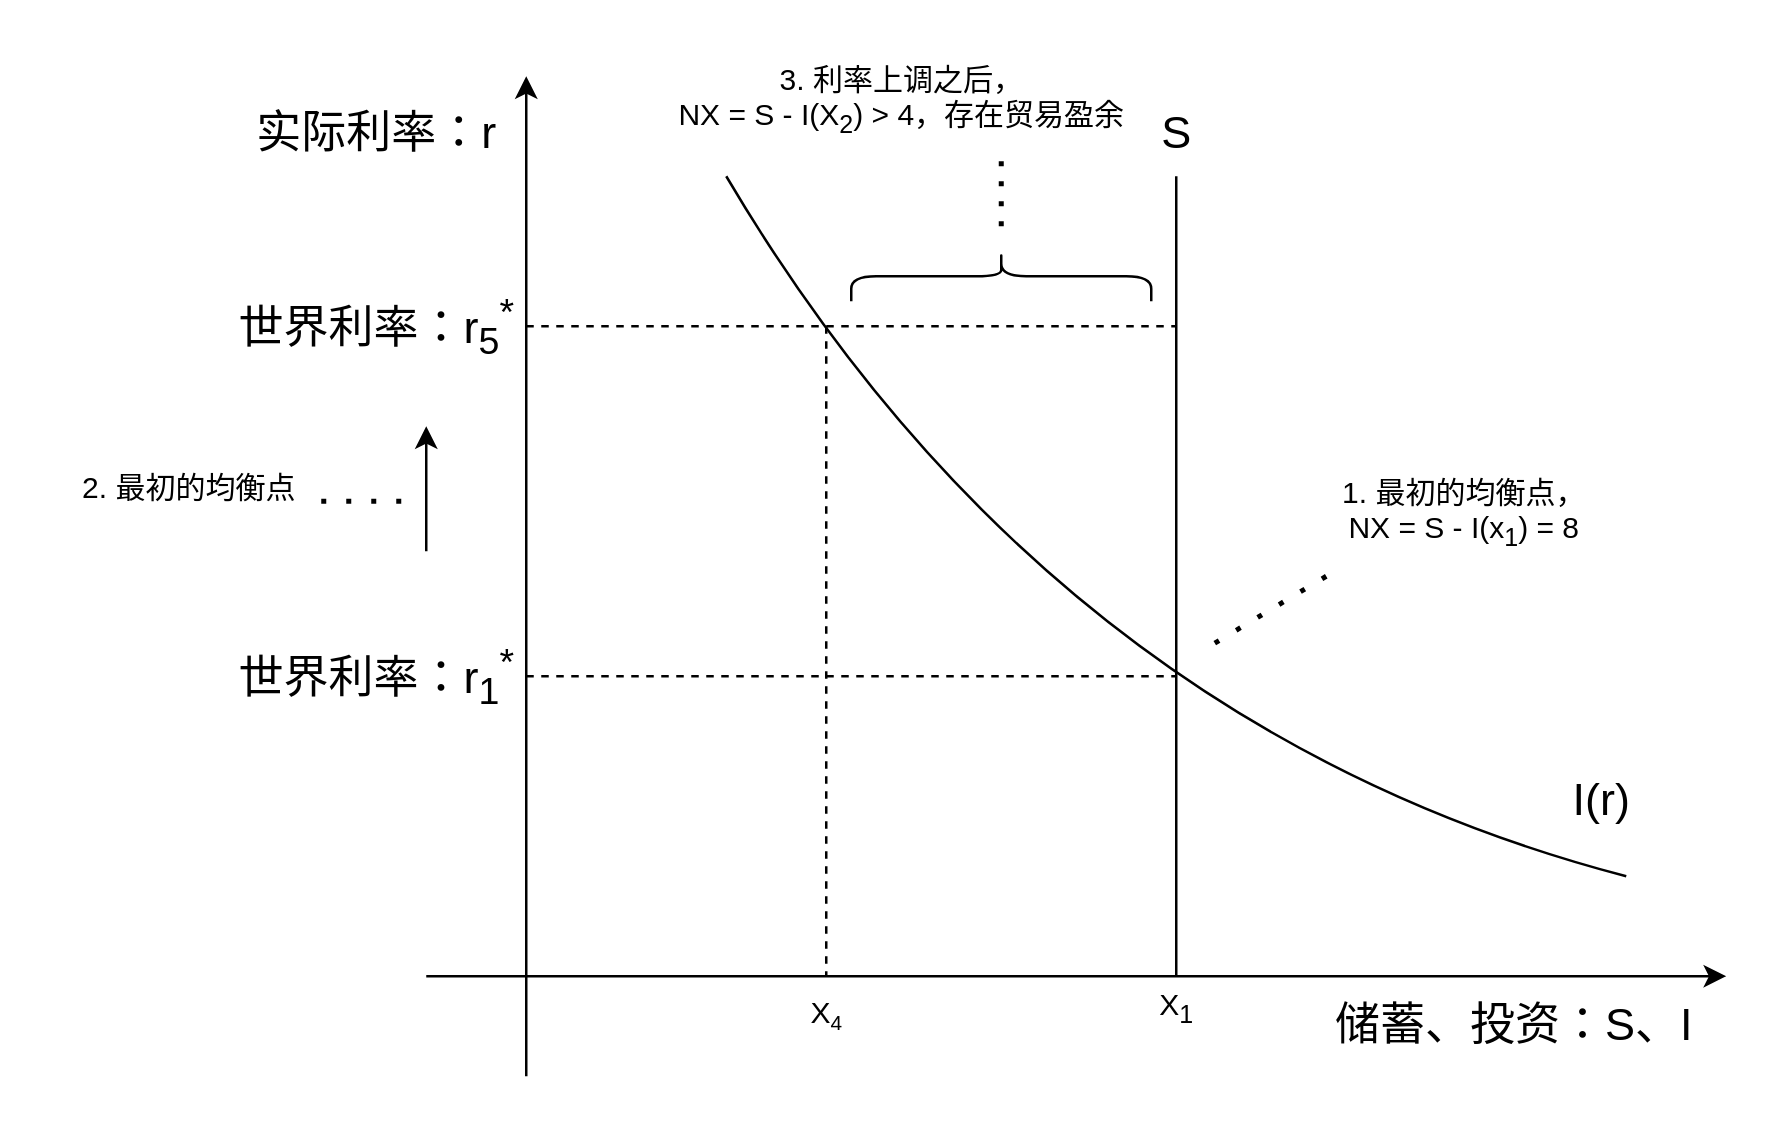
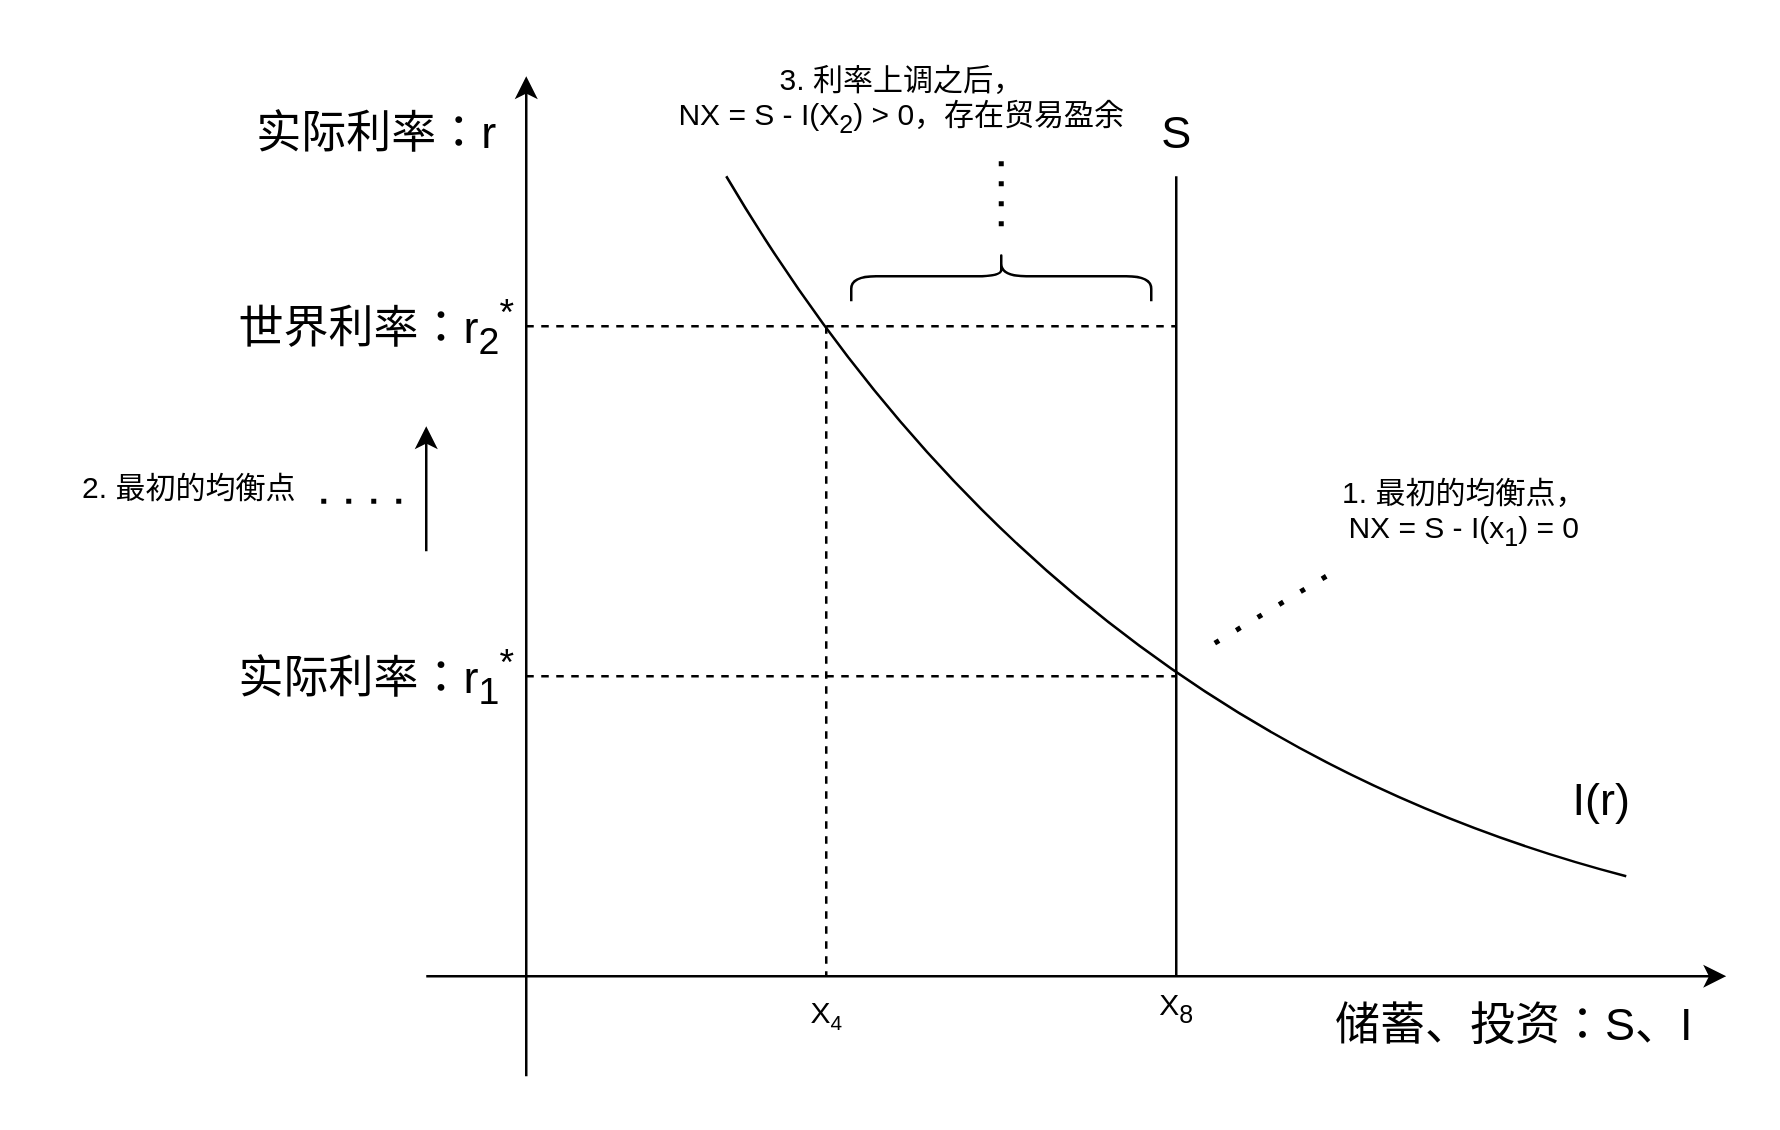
(903, 101) -> (903, 101)
(378, 326) -> (378, 326)
(1465, 514) -> (1465, 514)
(378, 676) -> (378, 676)
(1178, 1009) -> (1178, 1009)
